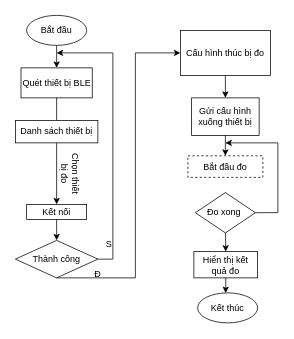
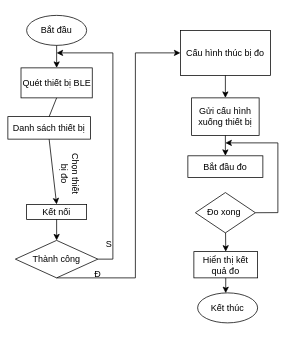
(57, 132) -> (49, 128)
(225, 167) -> (225, 167)
